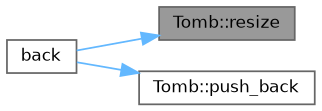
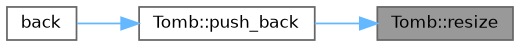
(109, 45) -> (337, 23)
